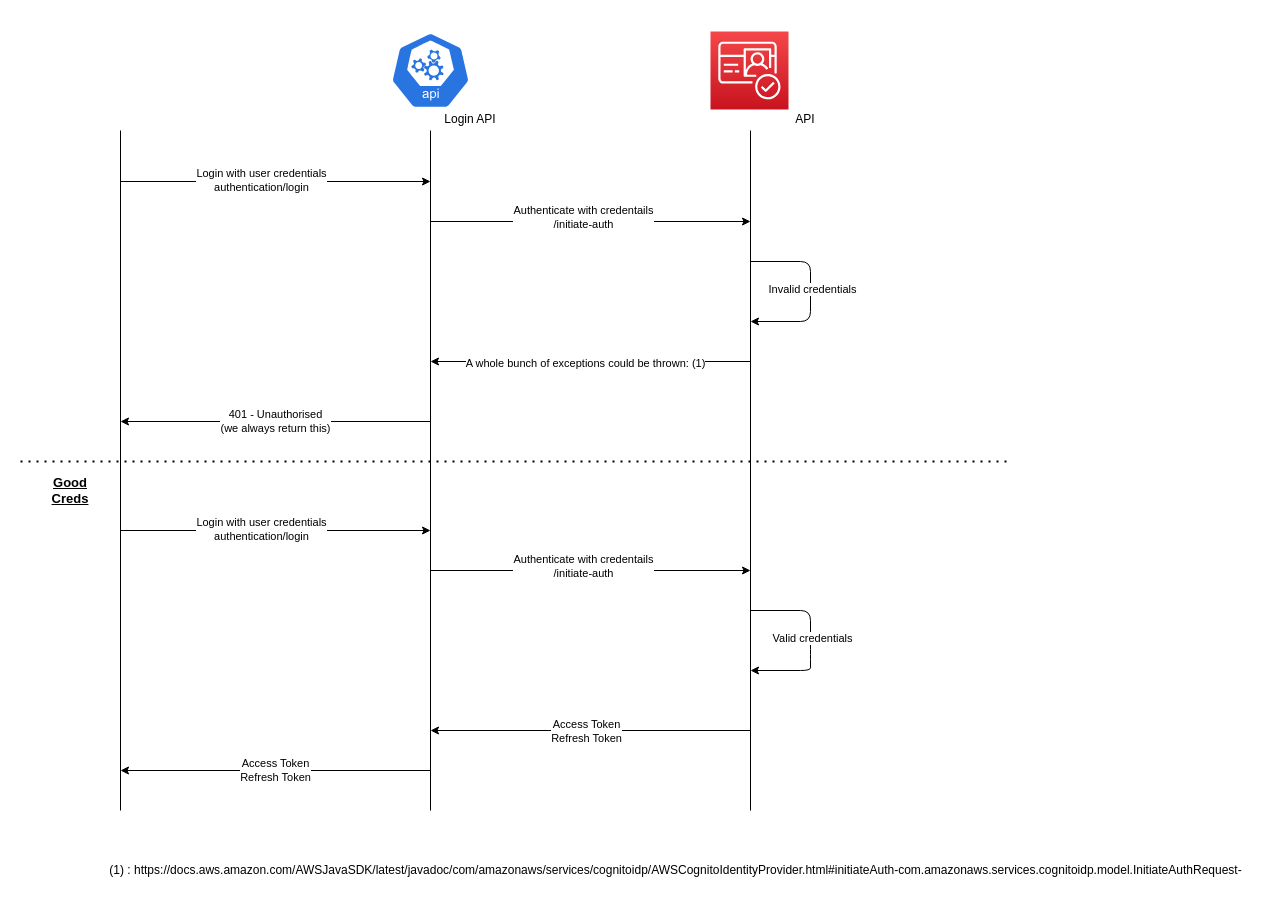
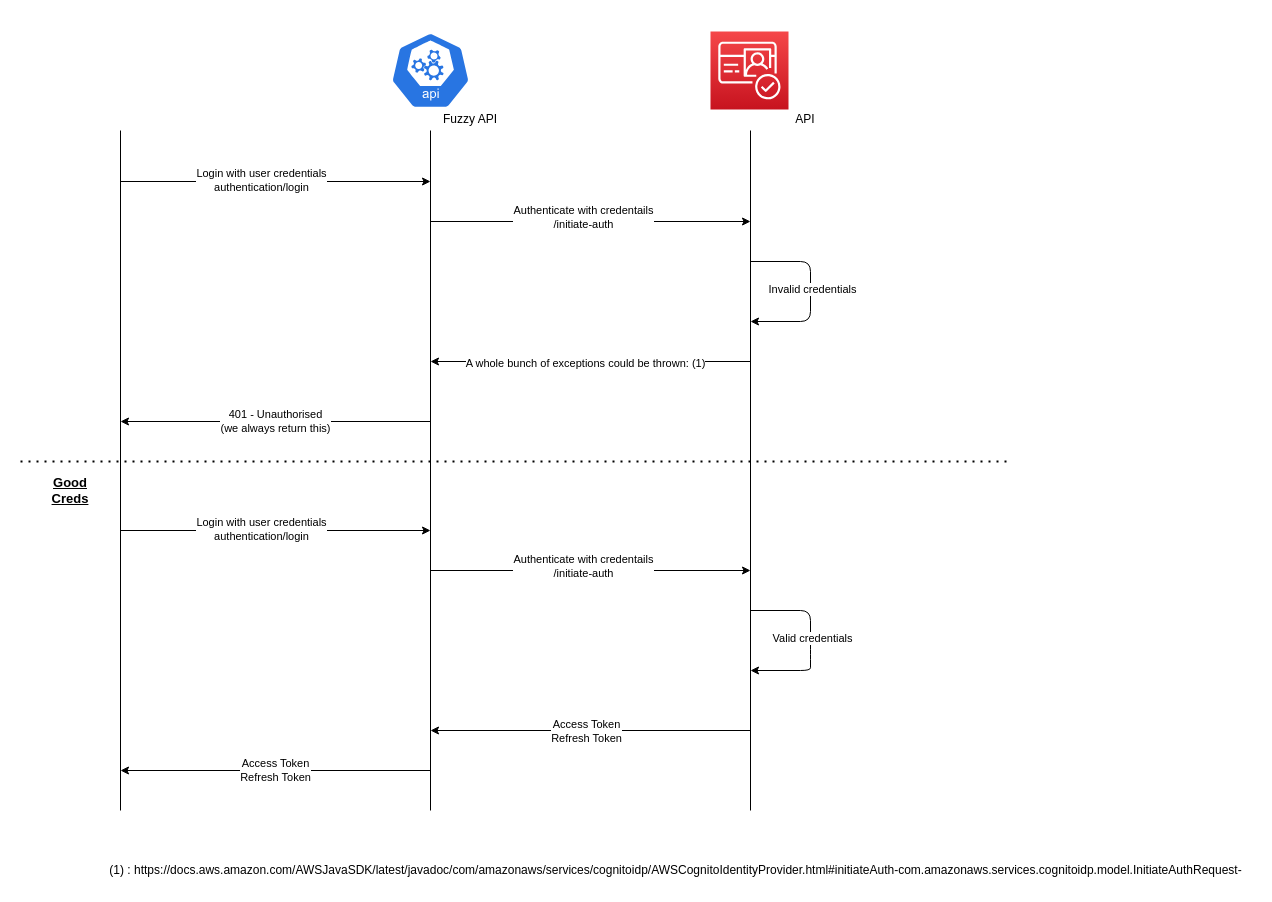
(471, 120) -> (471, 120)
